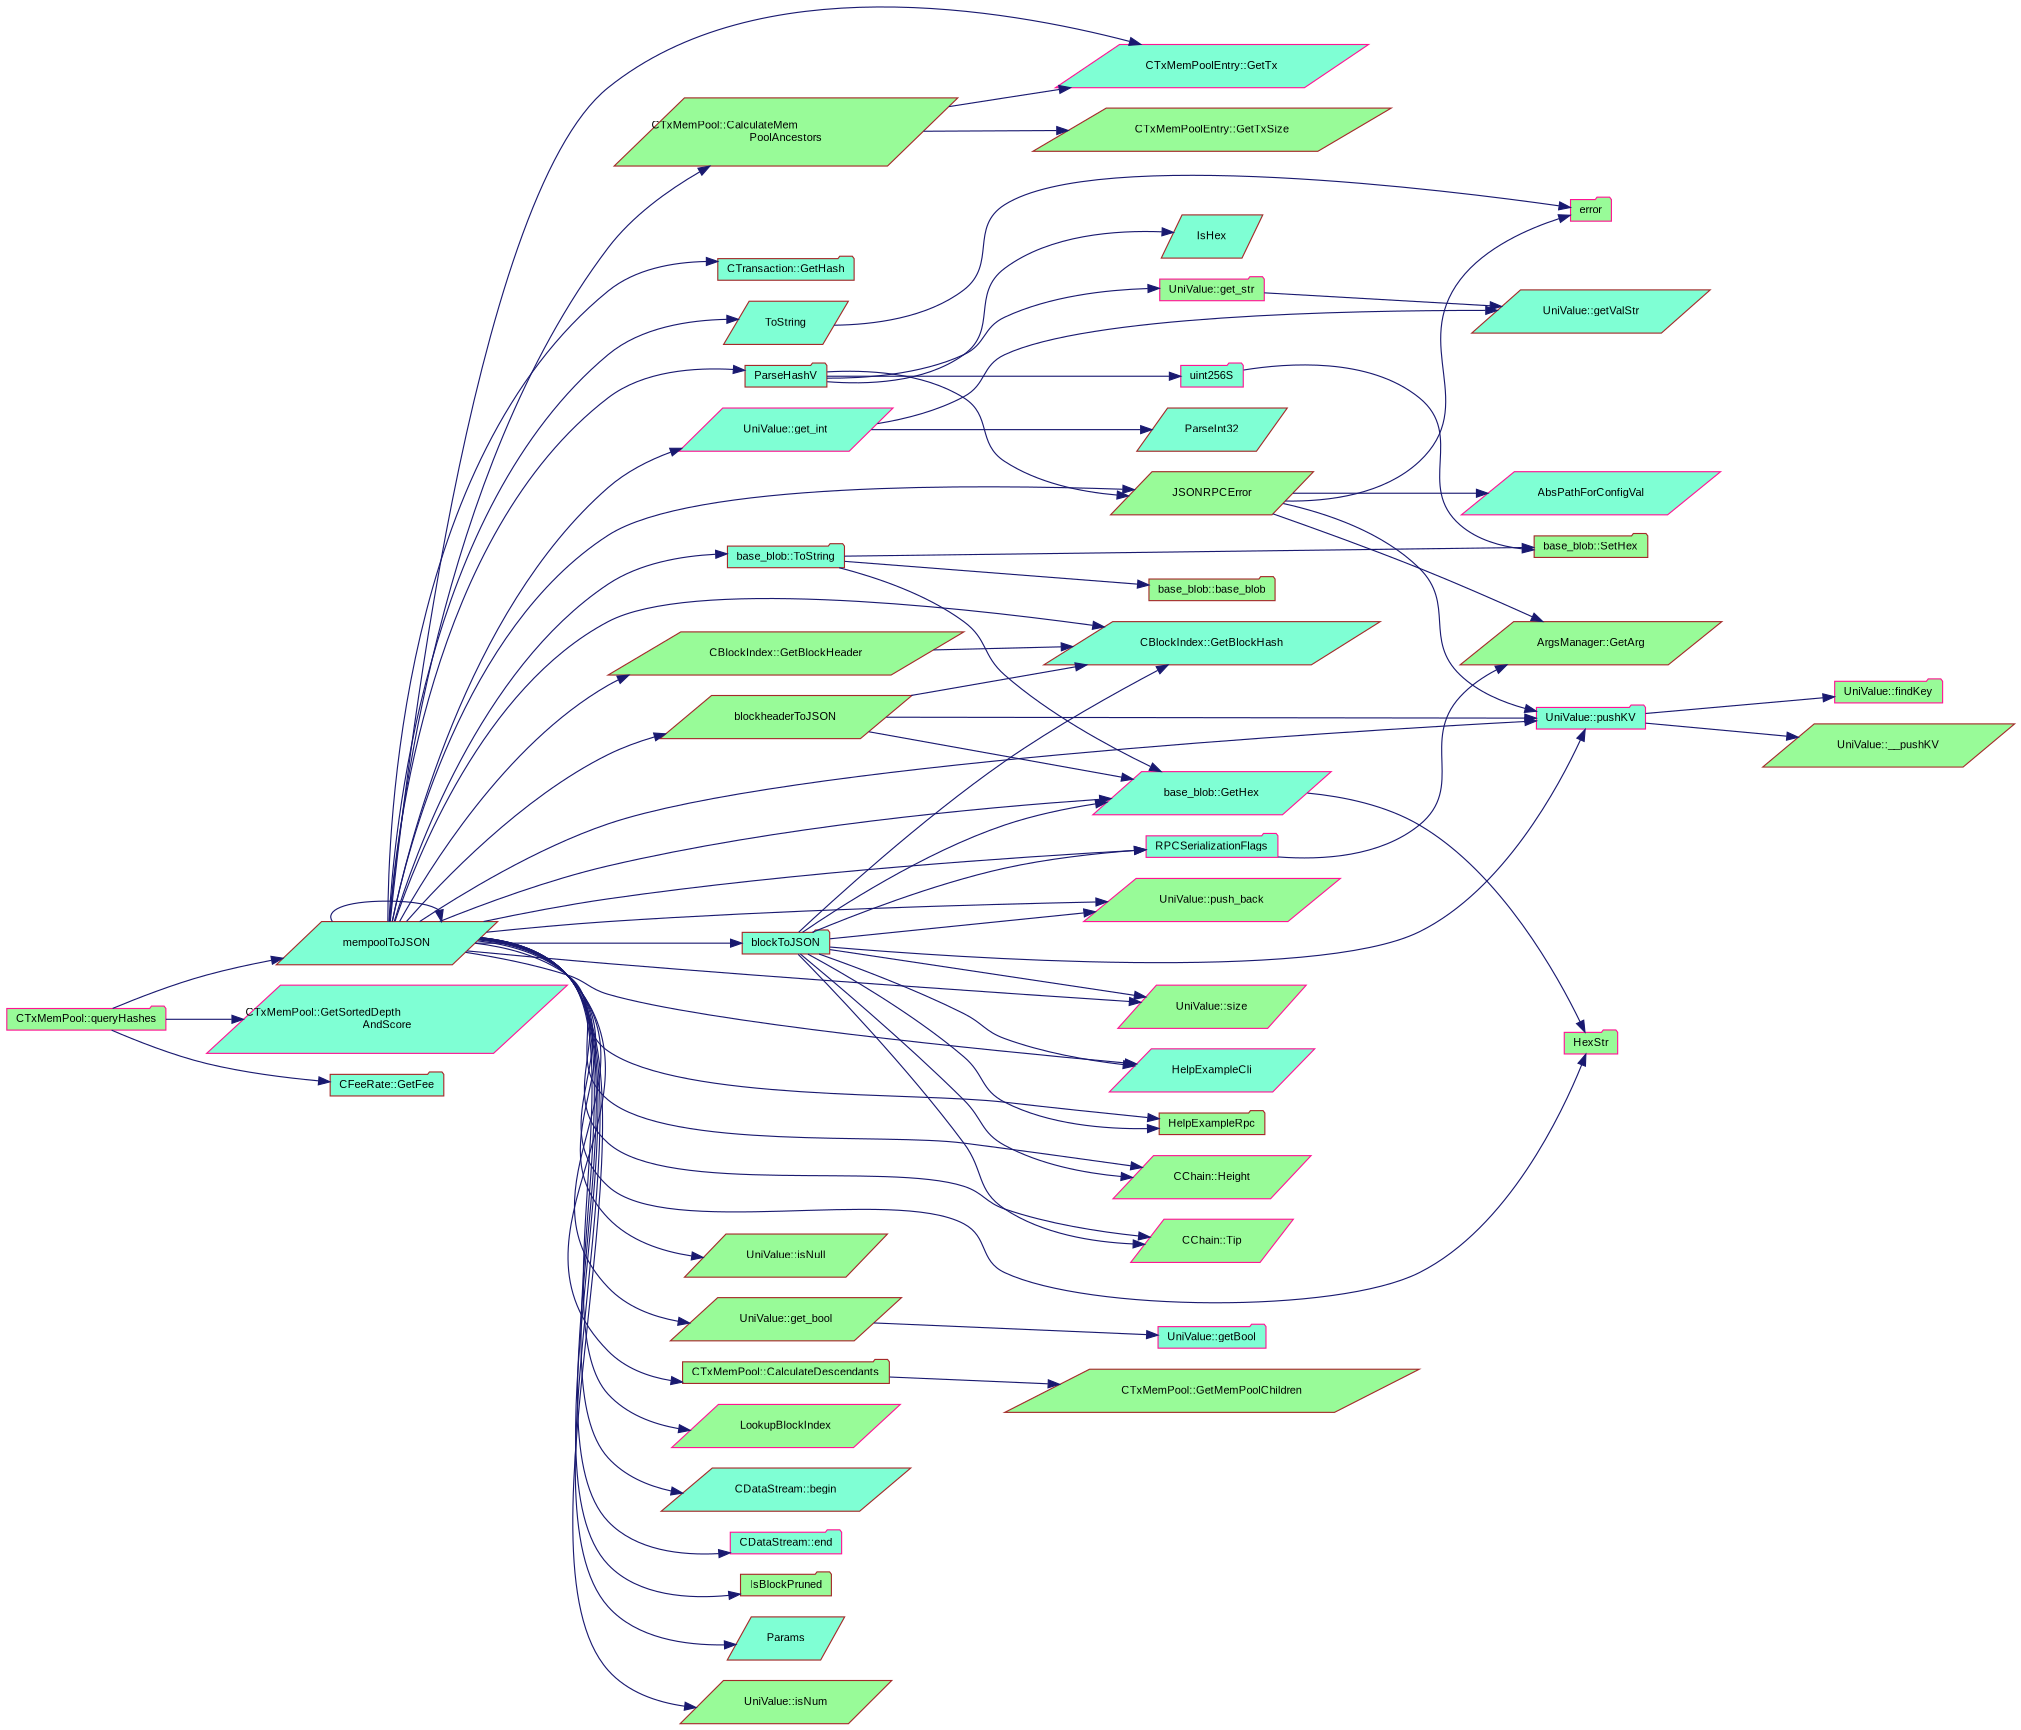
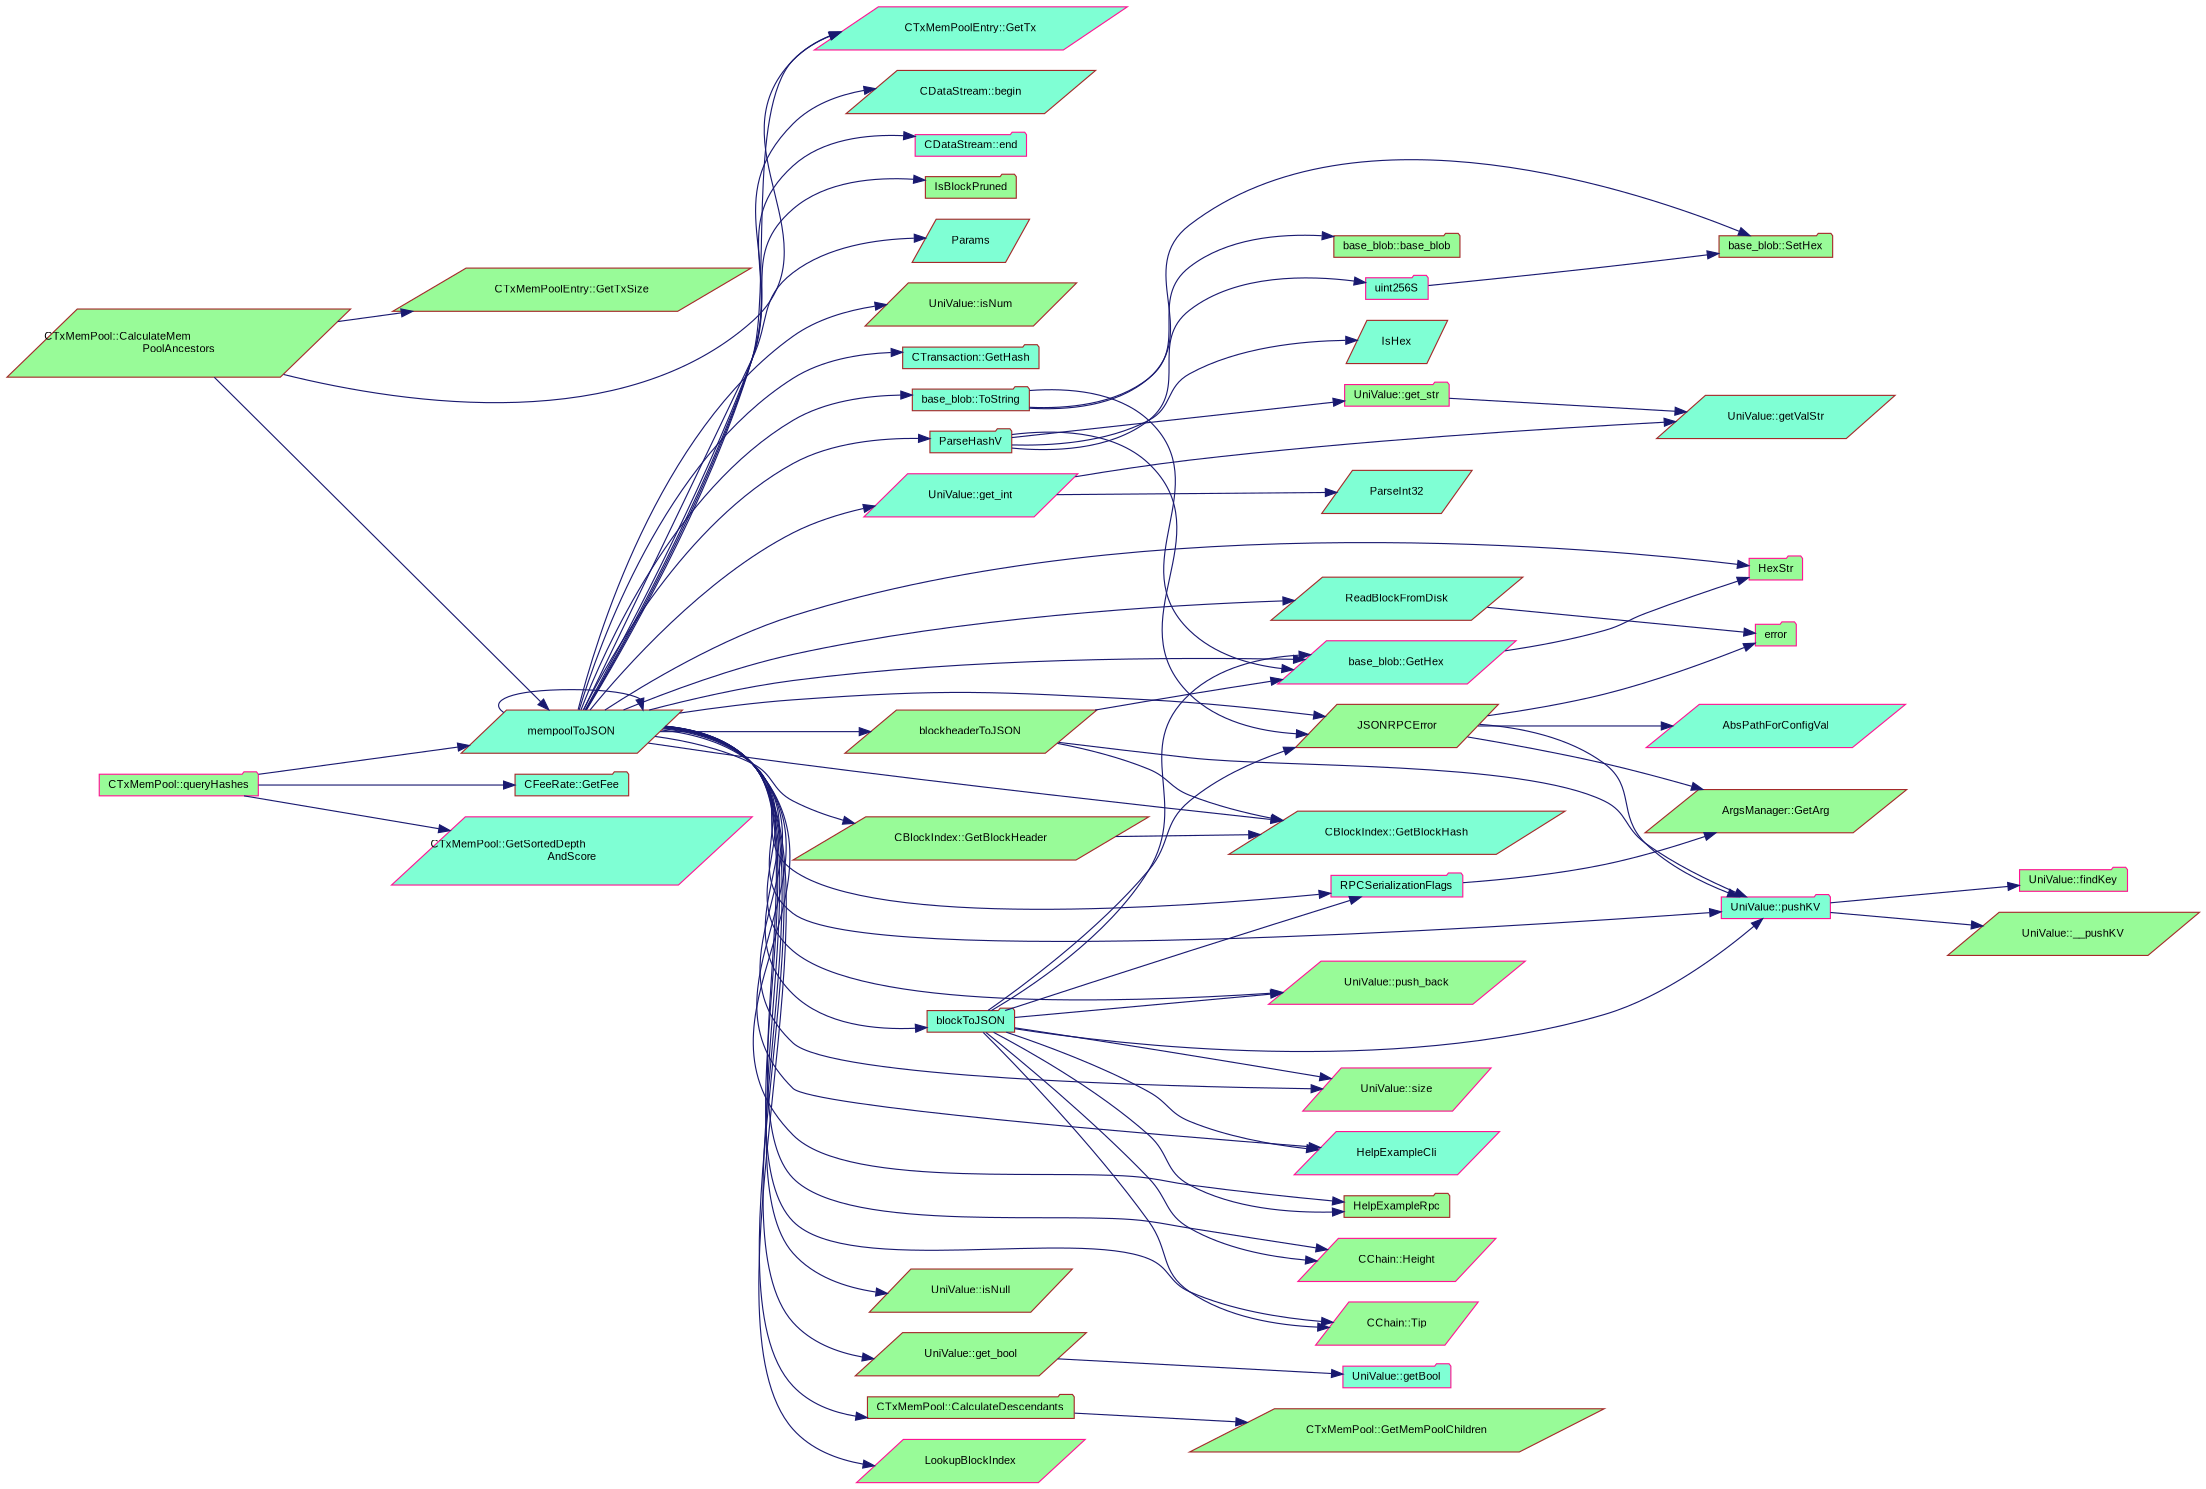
(786, 323) -> (1397, 599)
(475, 513) -> (377, 540)
(969, 788) -> (1174, 819)
